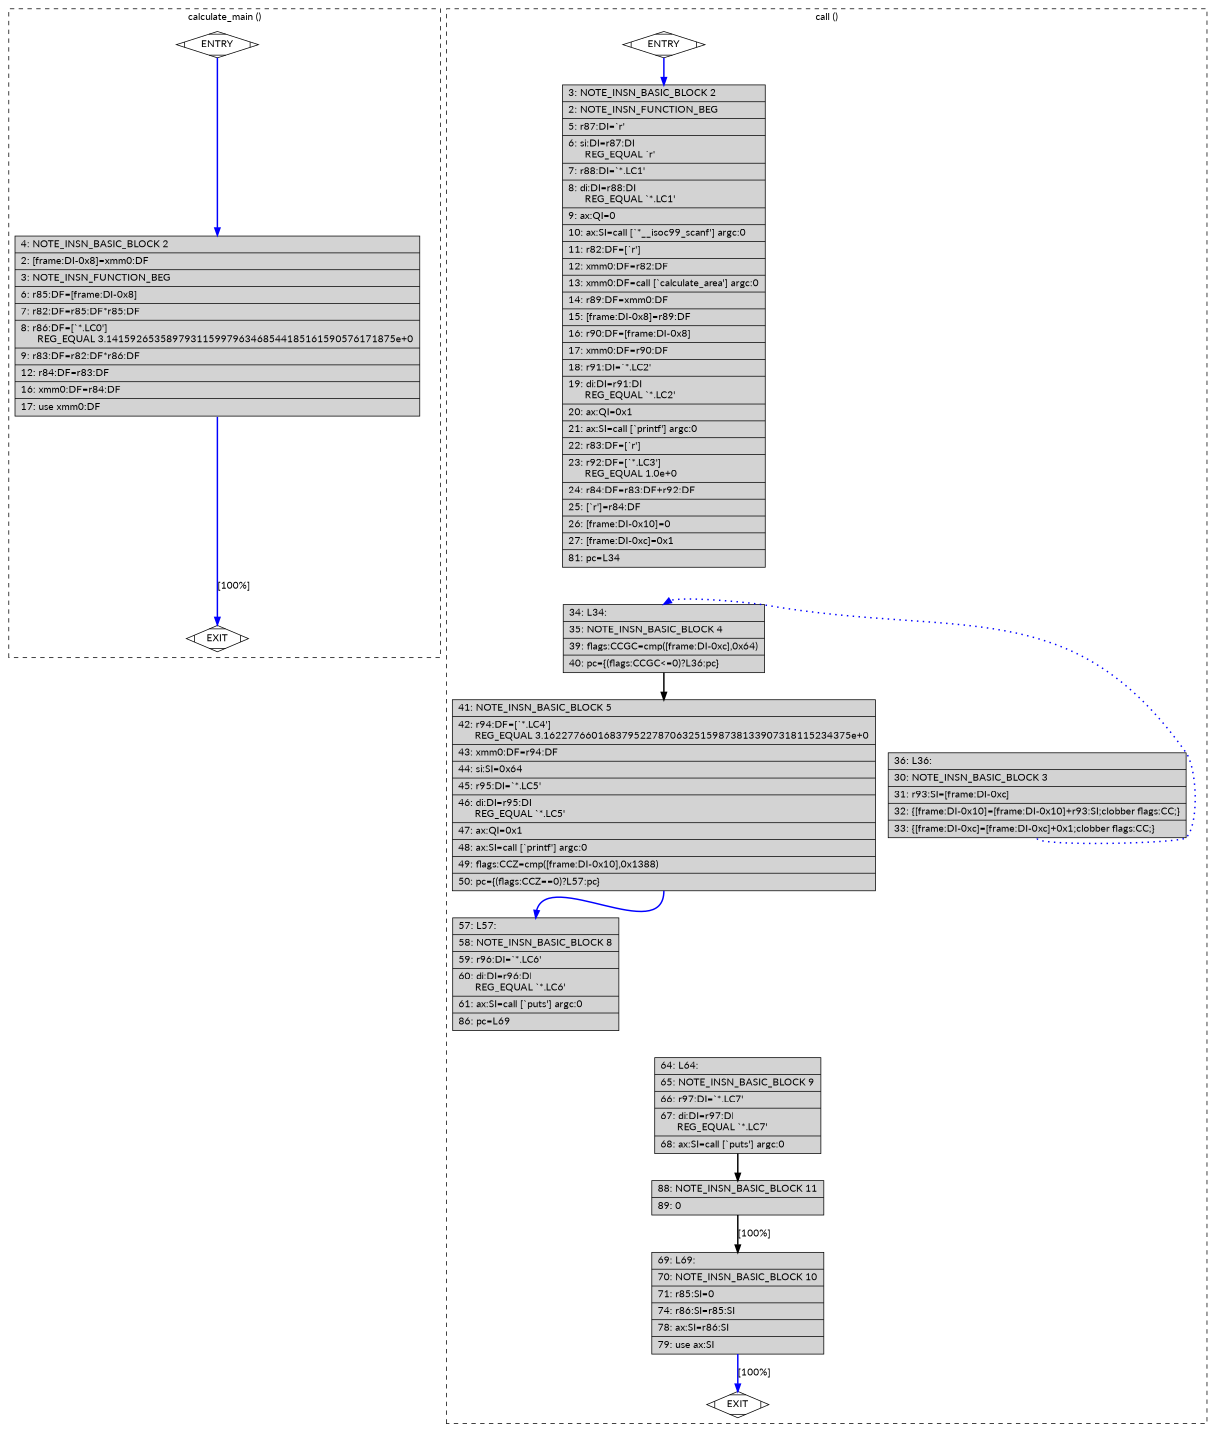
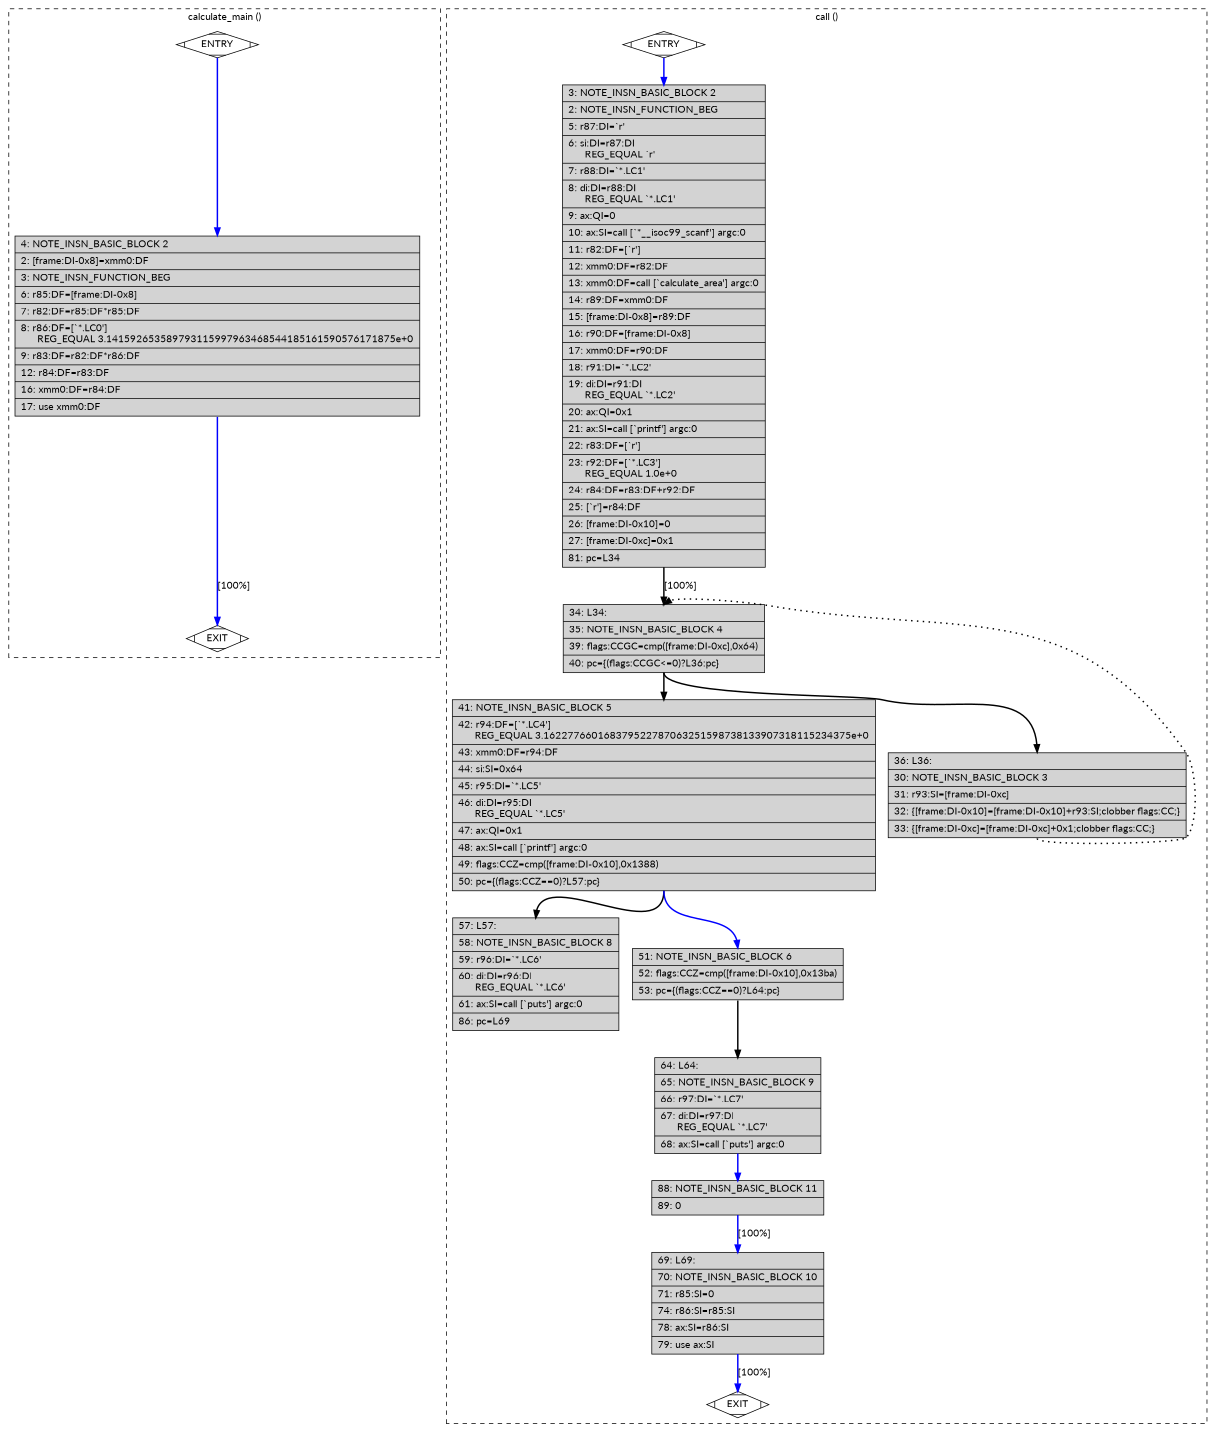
none -> (664, 582)
(1065, 649) -> (1065, 649)
none -> (859, 698)
(603, 905) -> (603, 905)
none -> (738, 974)
(738, 1163) -> (738, 1163)
(738, 1230) -> (738, 1230)
